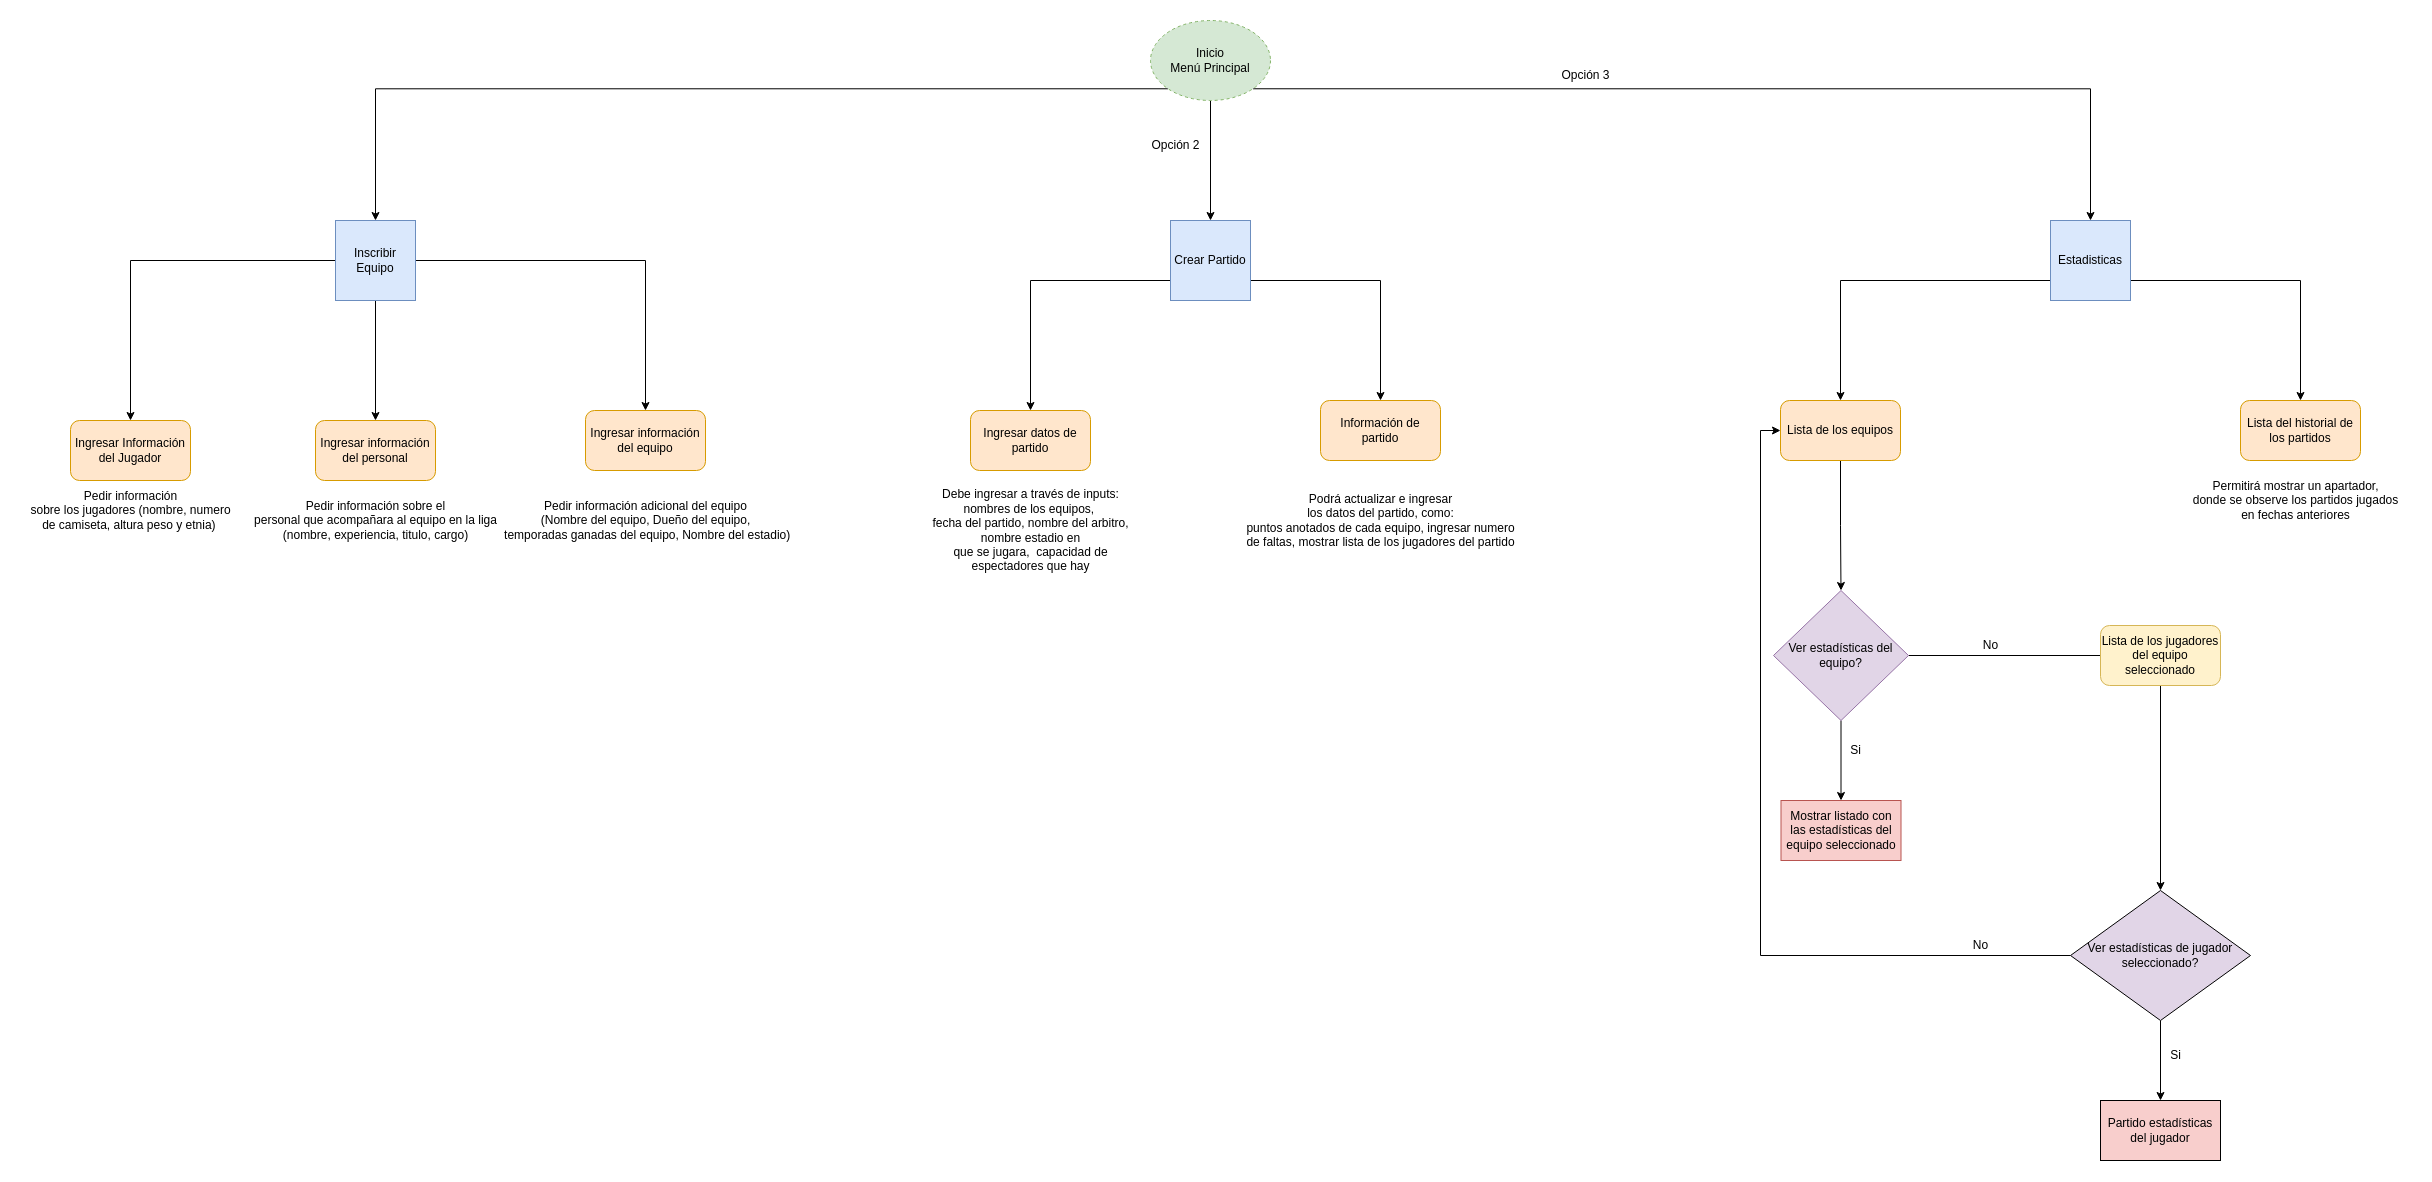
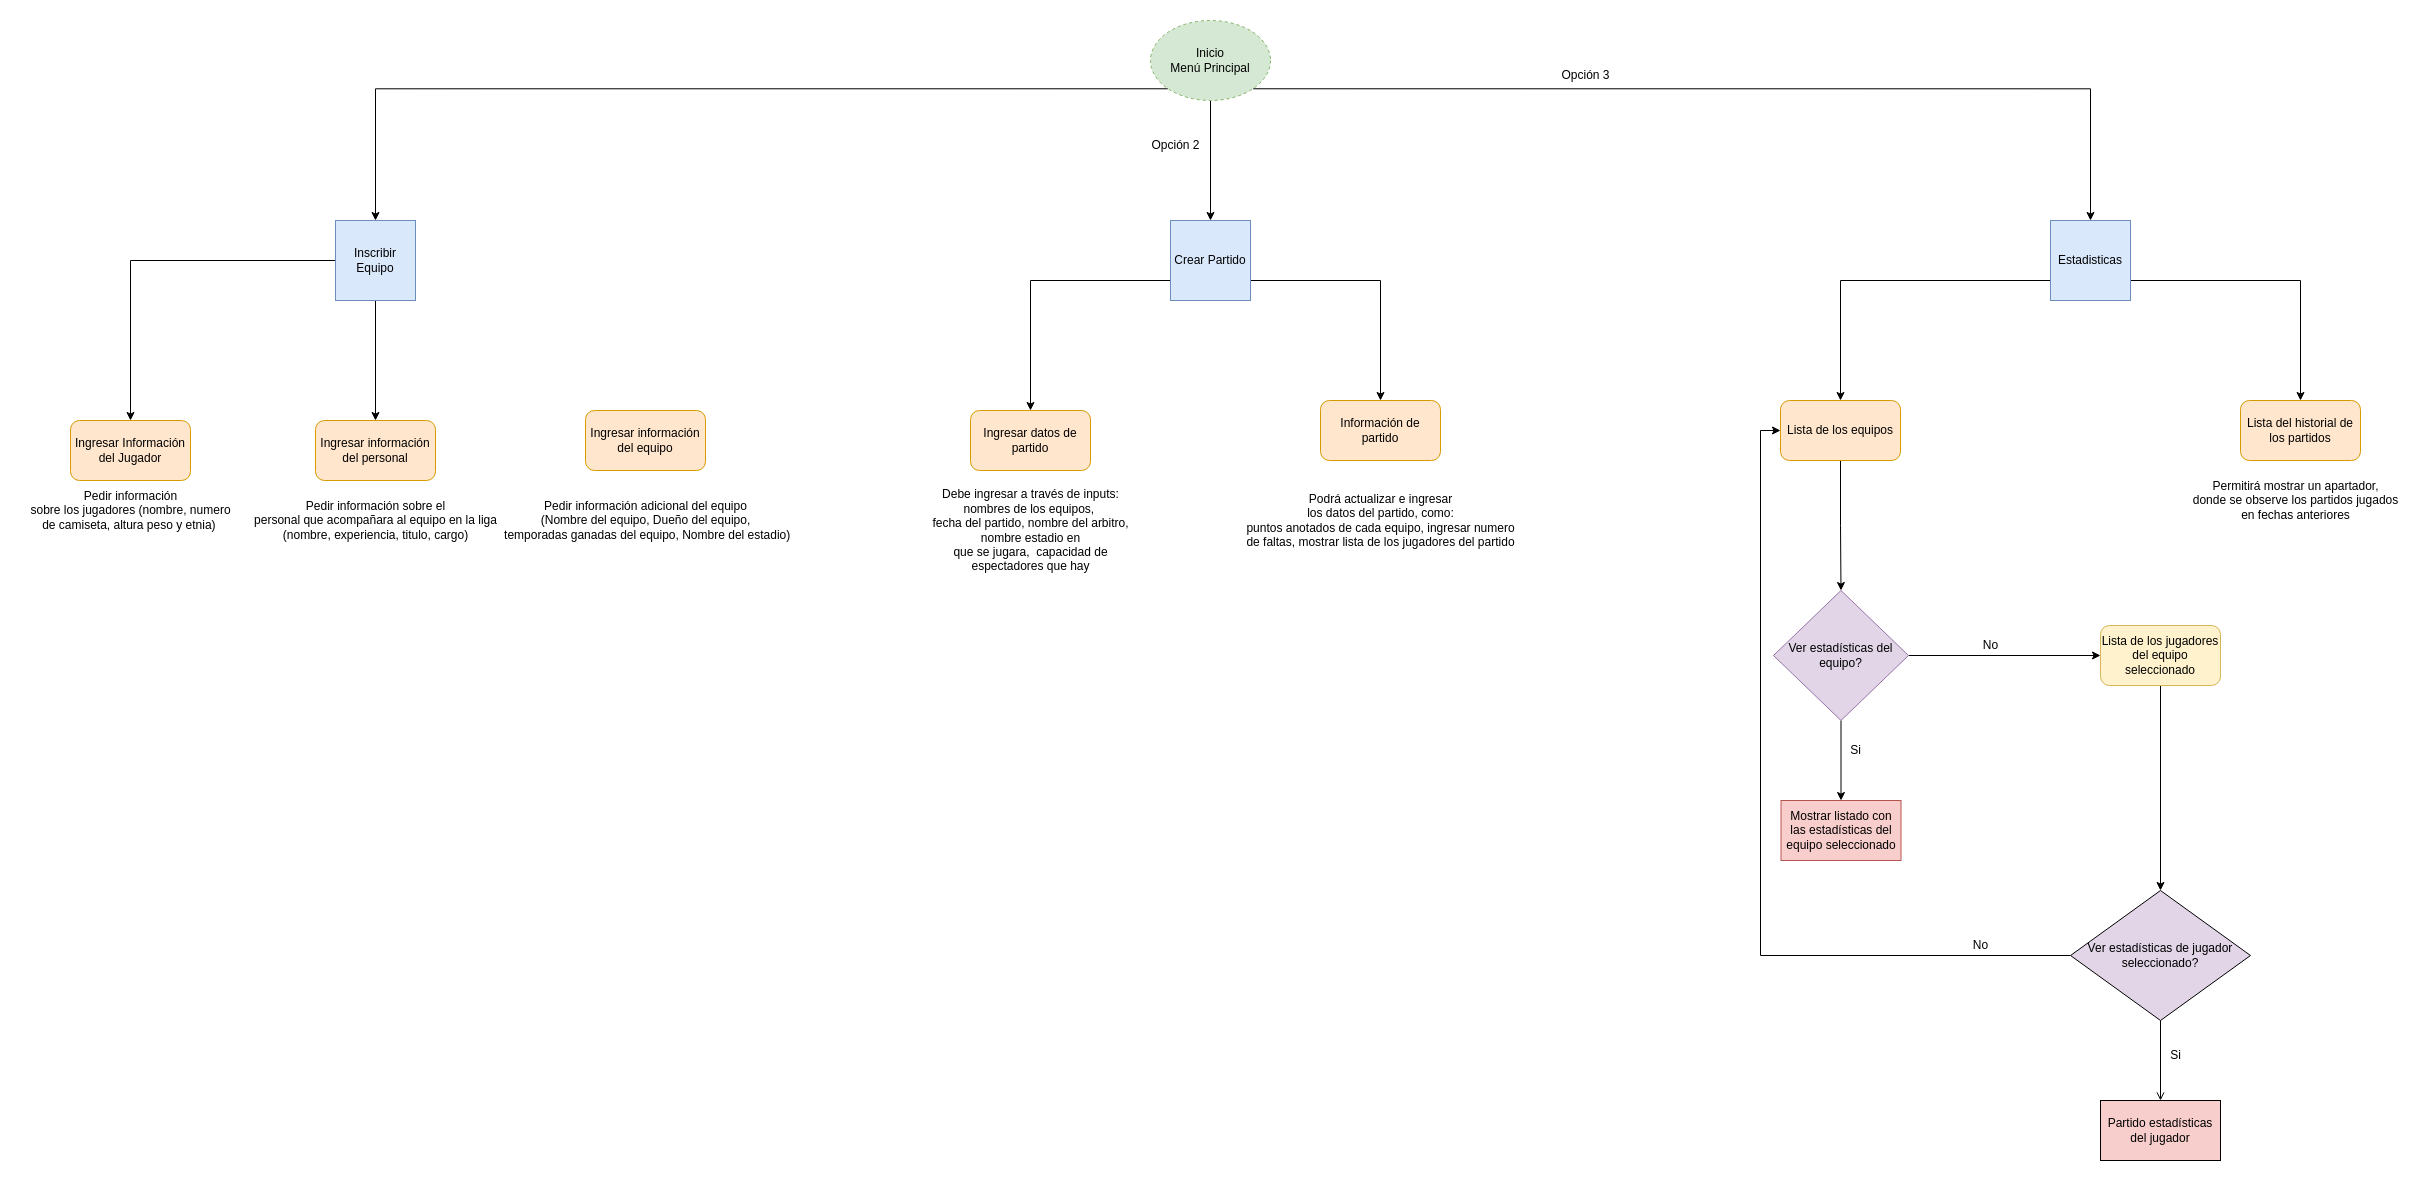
(602, 261) -> none
(2094, 656) -> (2092, 656)
(2161, 1092) -> (2161, 1094)
